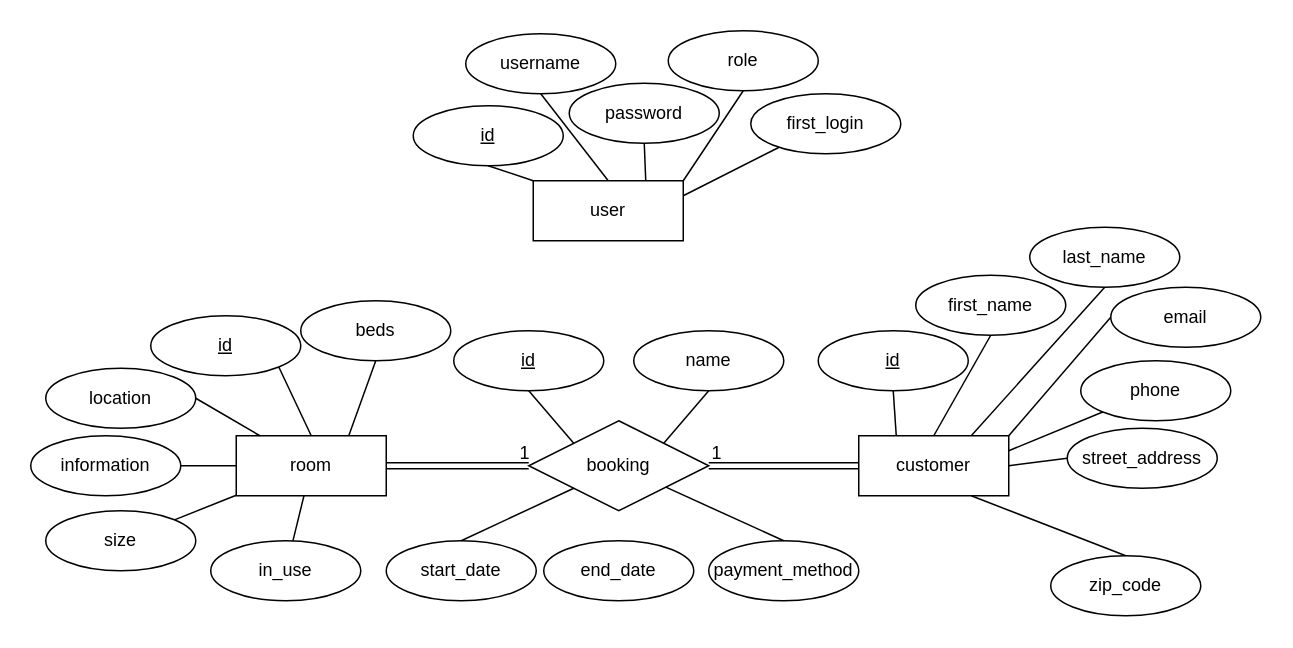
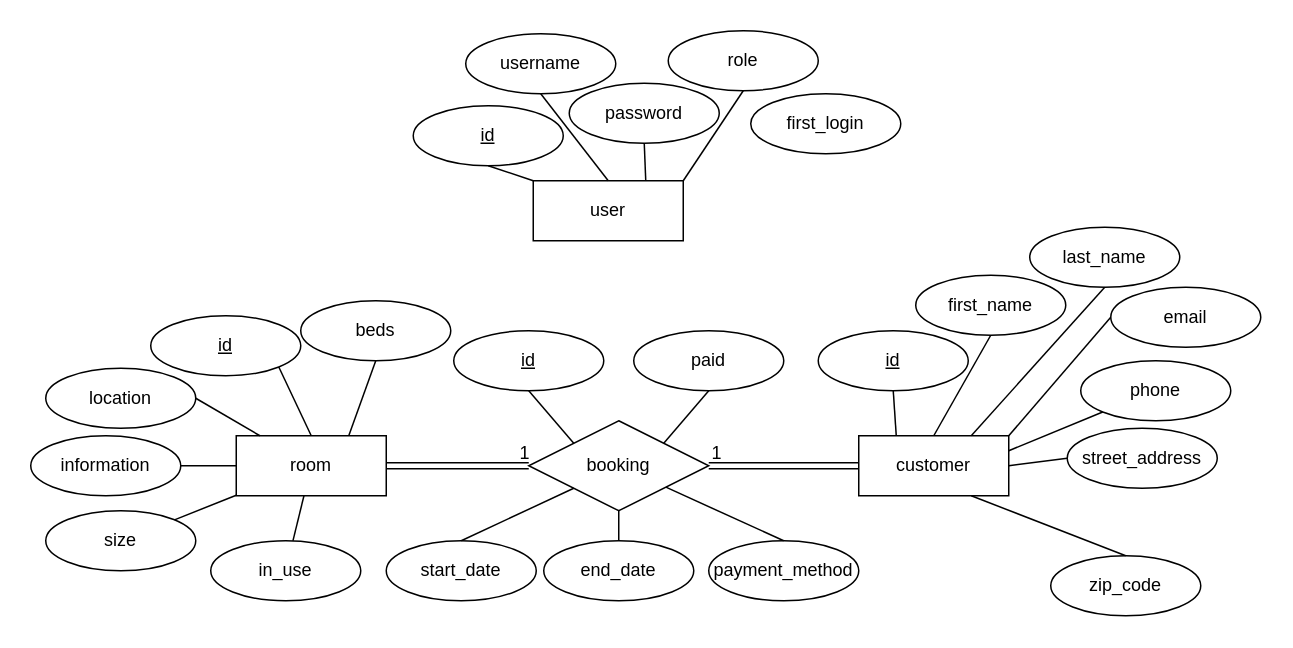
(731, 172) -> none
(709, 361) -> (709, 361)
none -> (619, 526)
